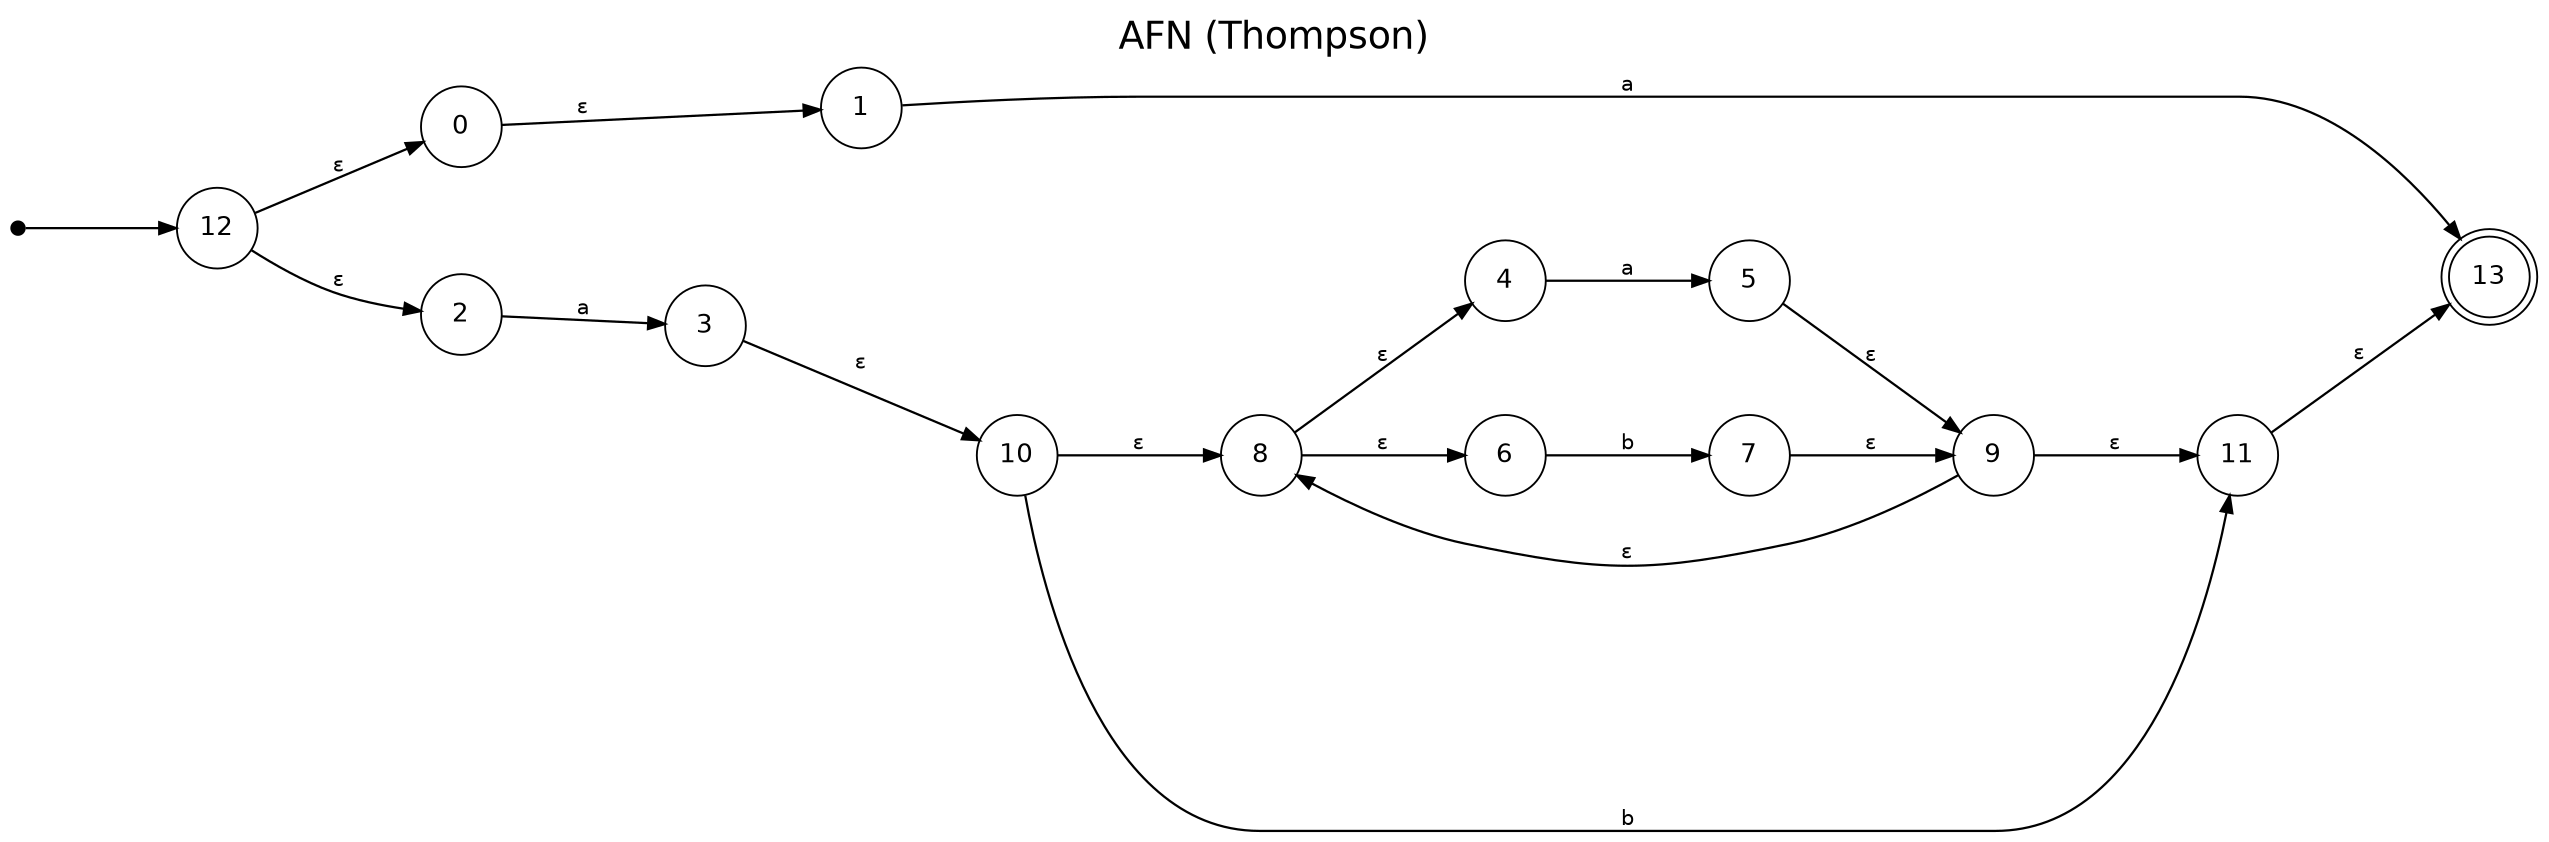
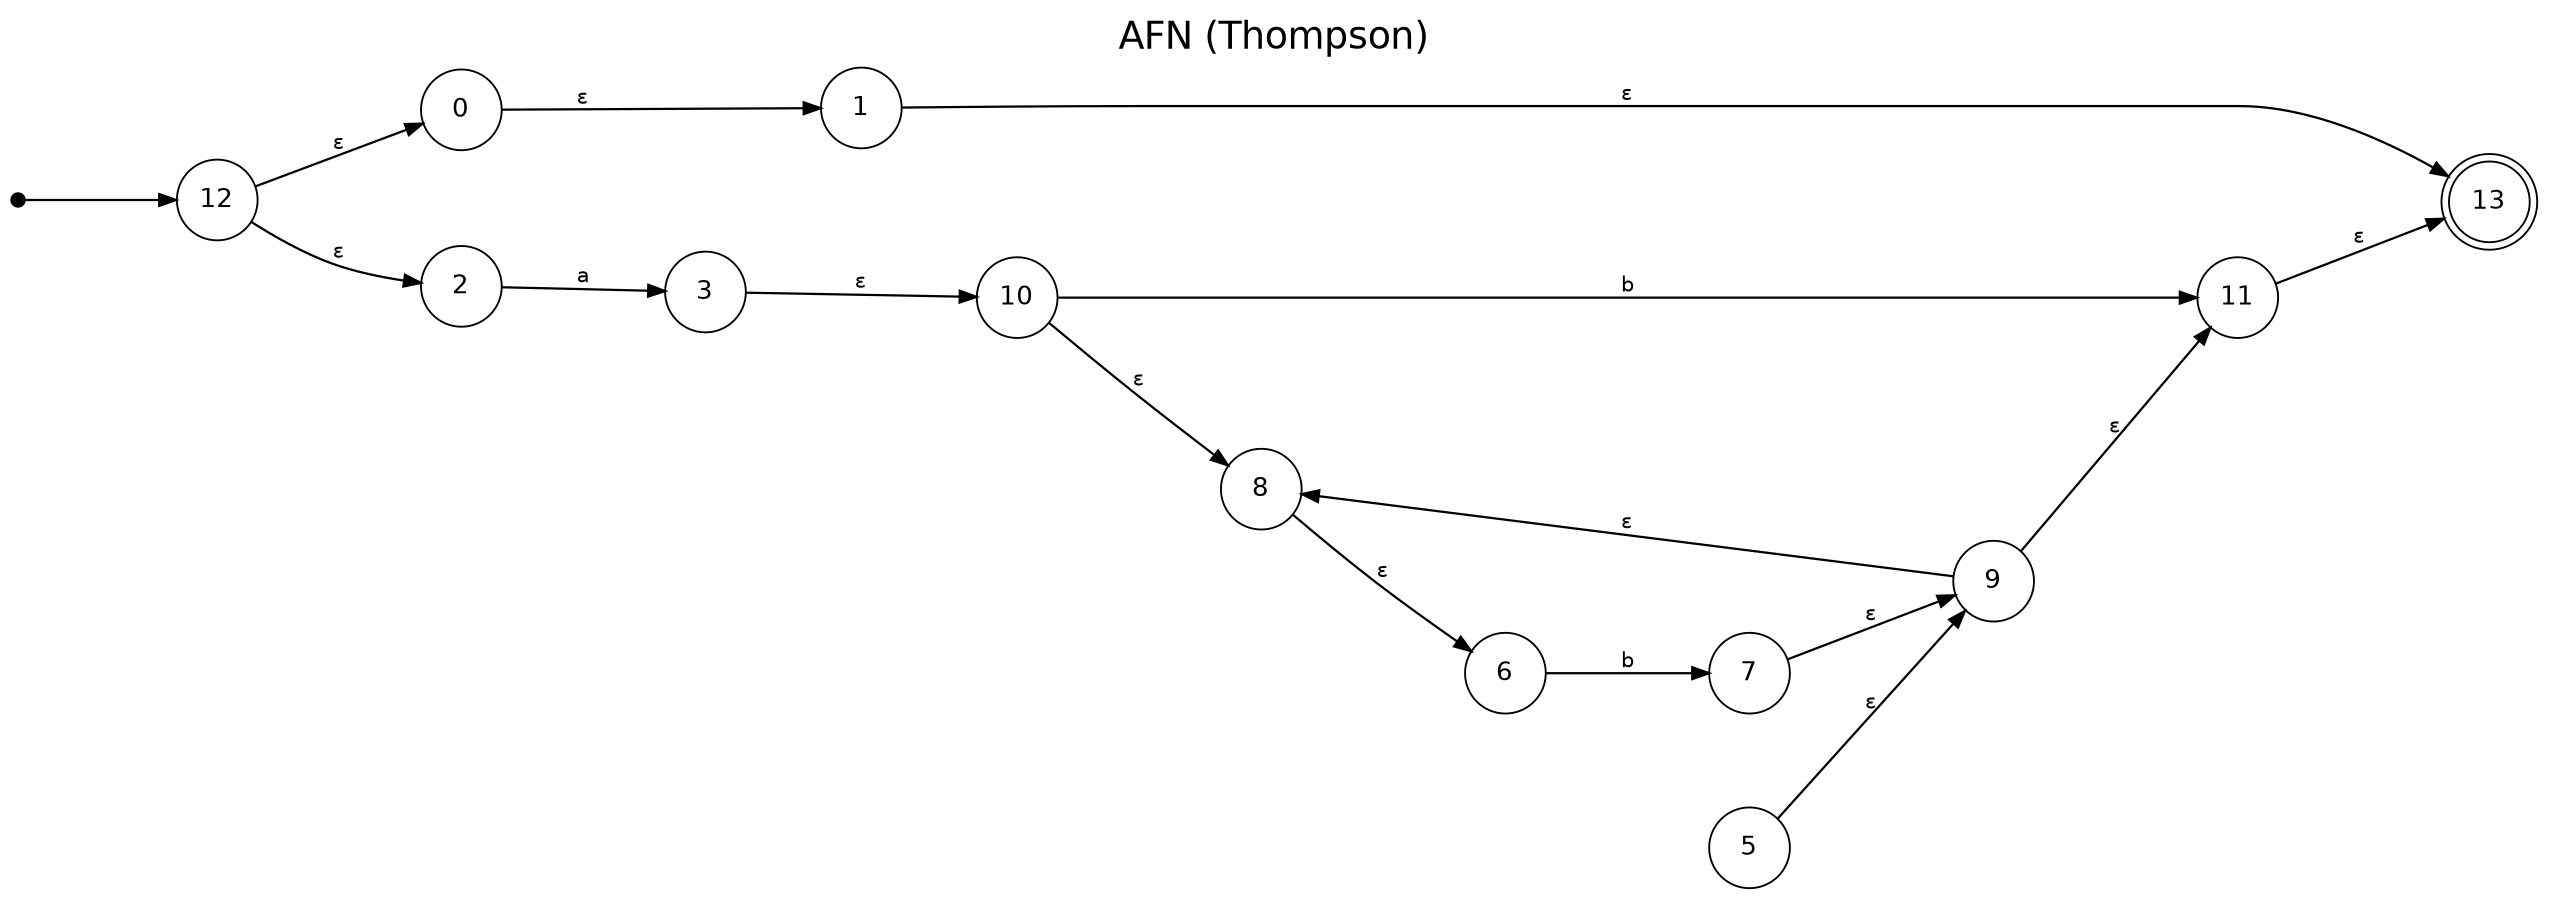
(1627, 85) -> (1627, 95)
(1505, 281) -> none
